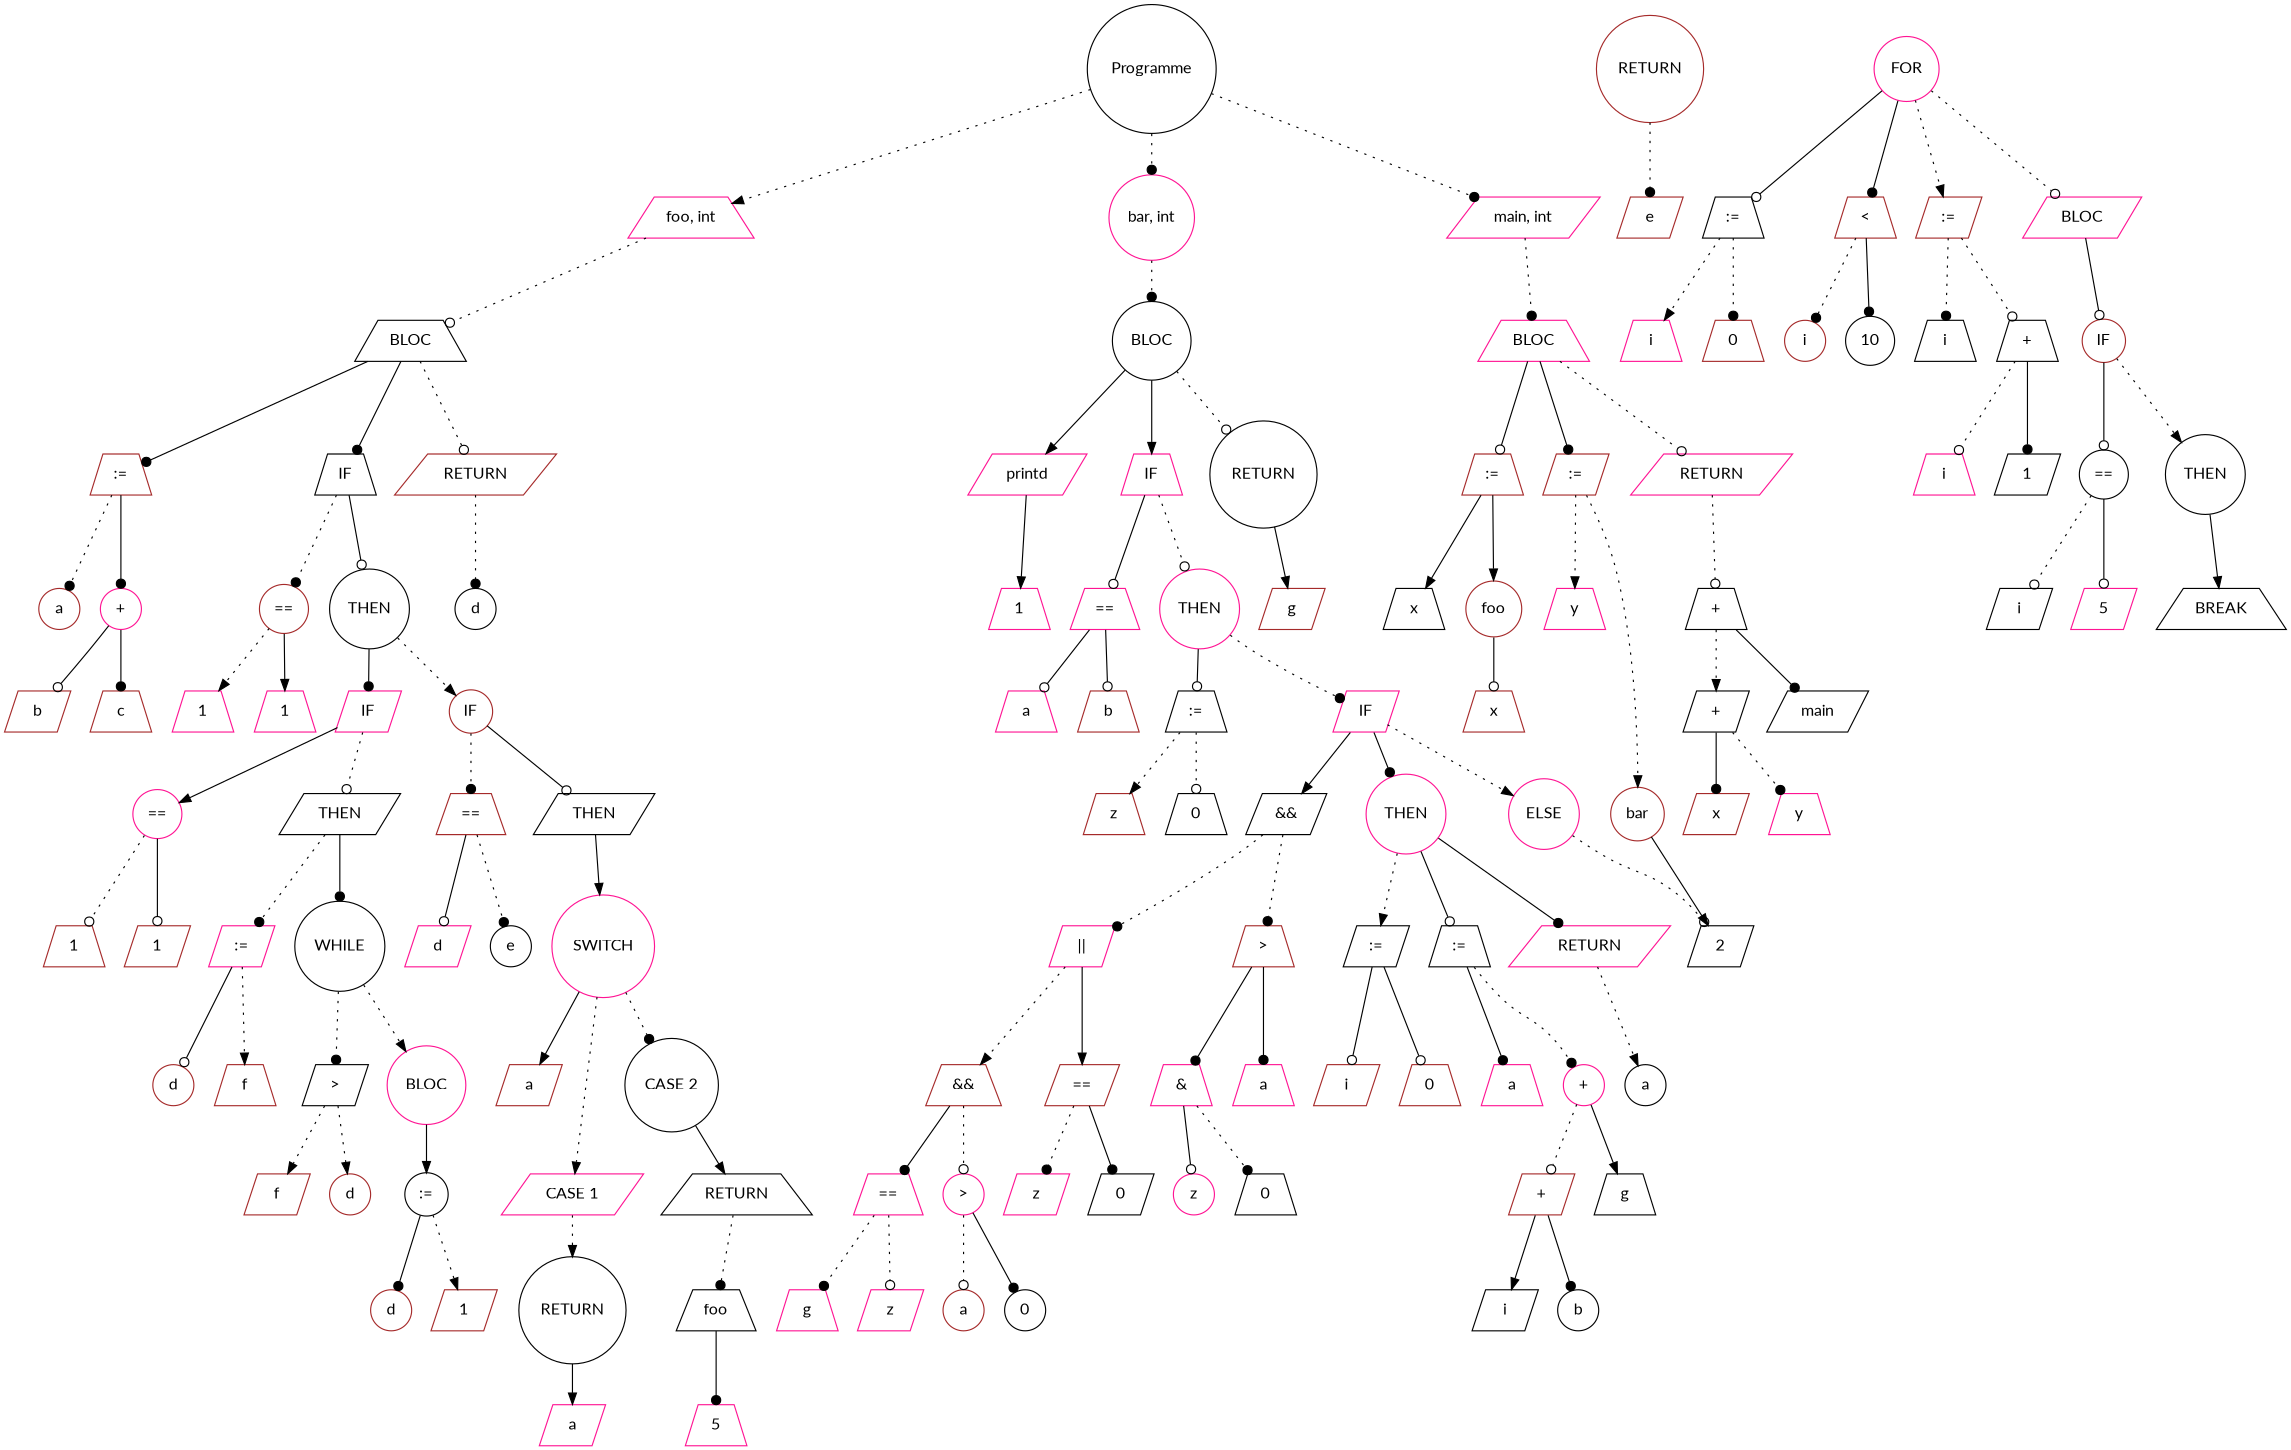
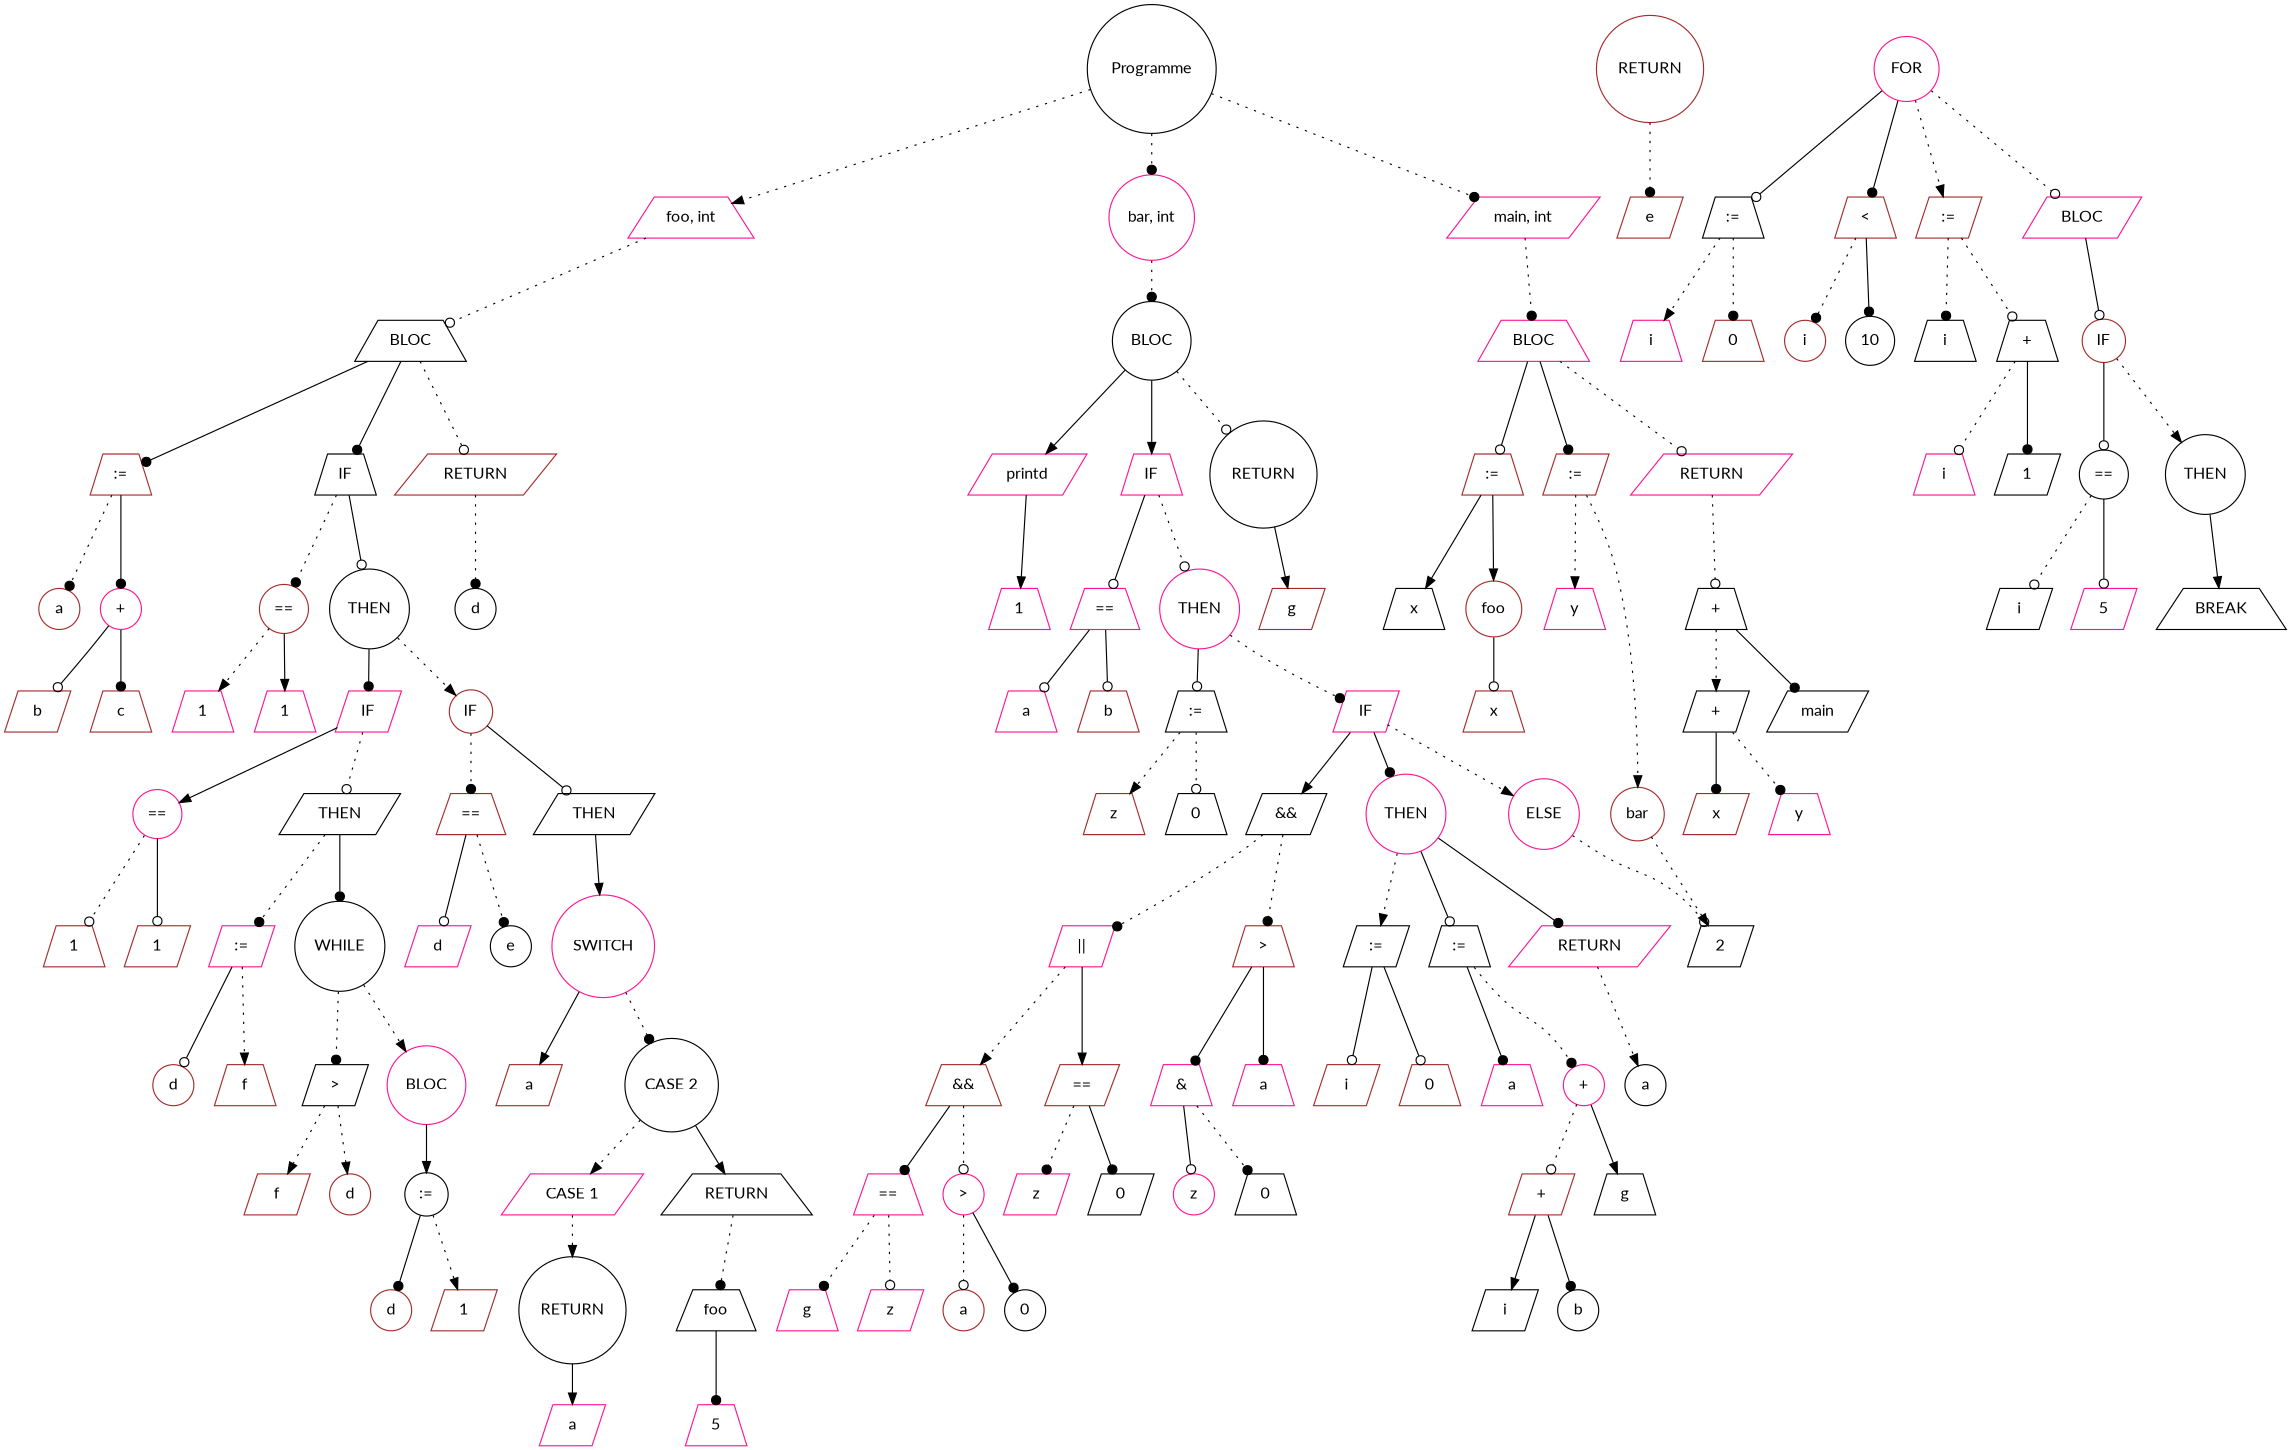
(1677, 876) -> (1677, 876)
(587, 1079) -> (619, 1143)
